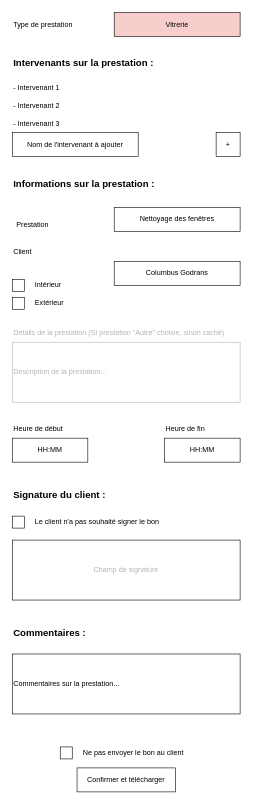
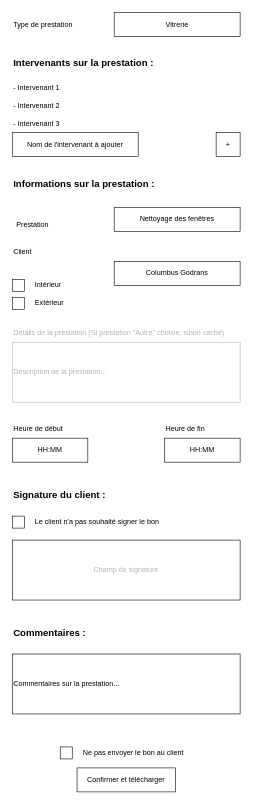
(177, 24) -> (177, 24)
